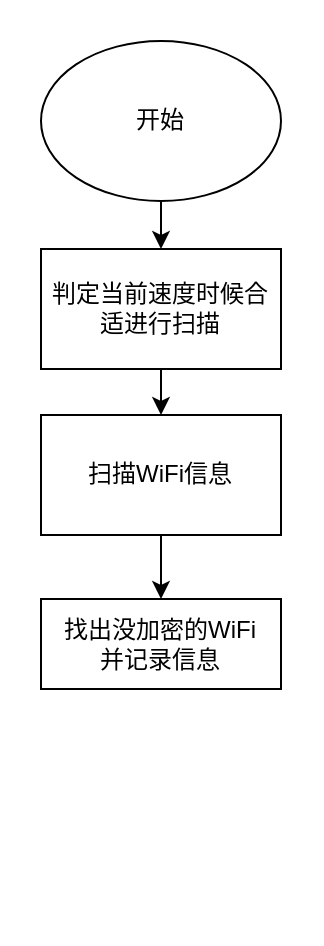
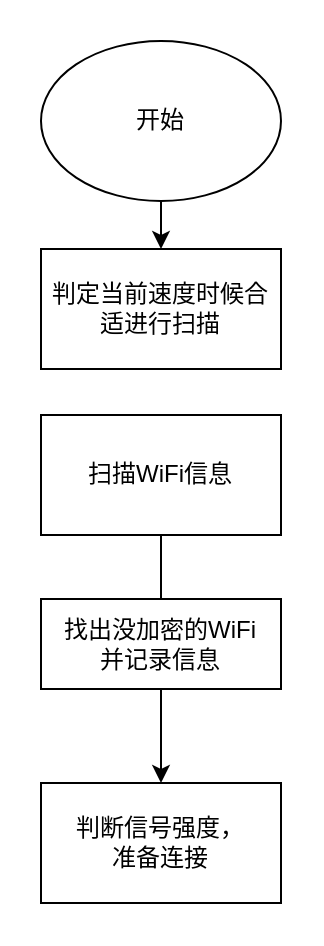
(161, 399) -> none
(161, 584) -> (161, 589)
none -> (161, 729)
none -> (161, 843)
